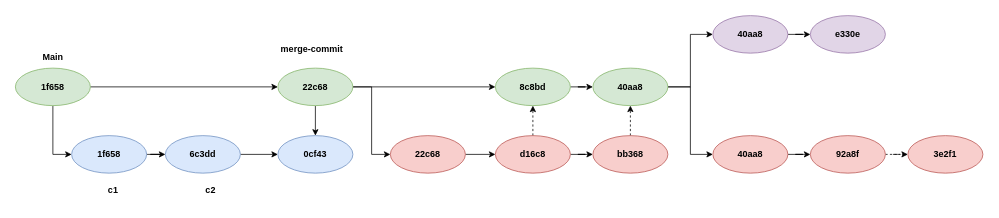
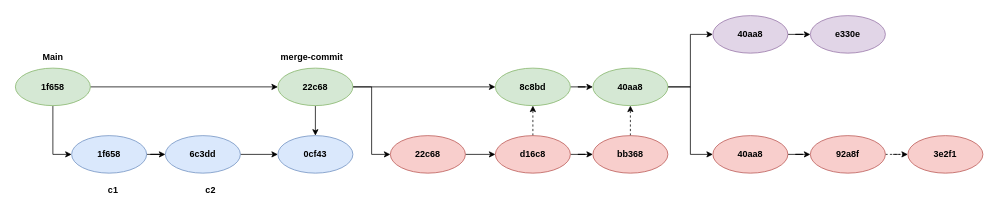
(312, 49) -> (312, 57)
